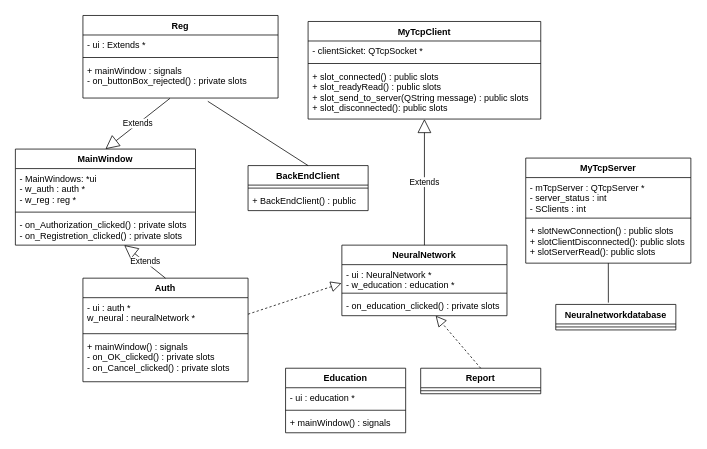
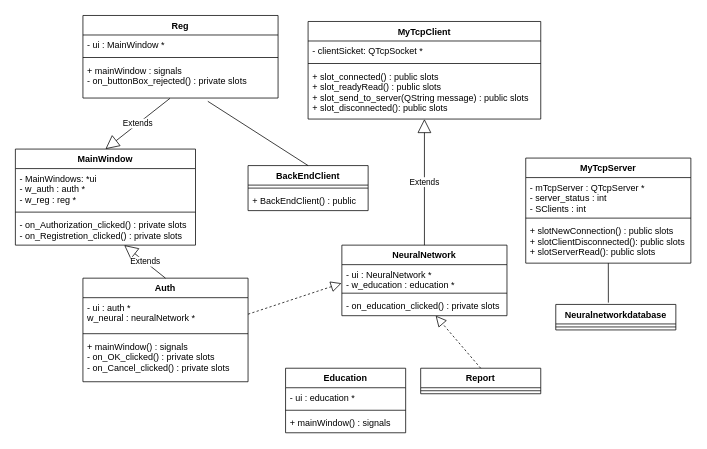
(120, 45) -> (126, 45)
